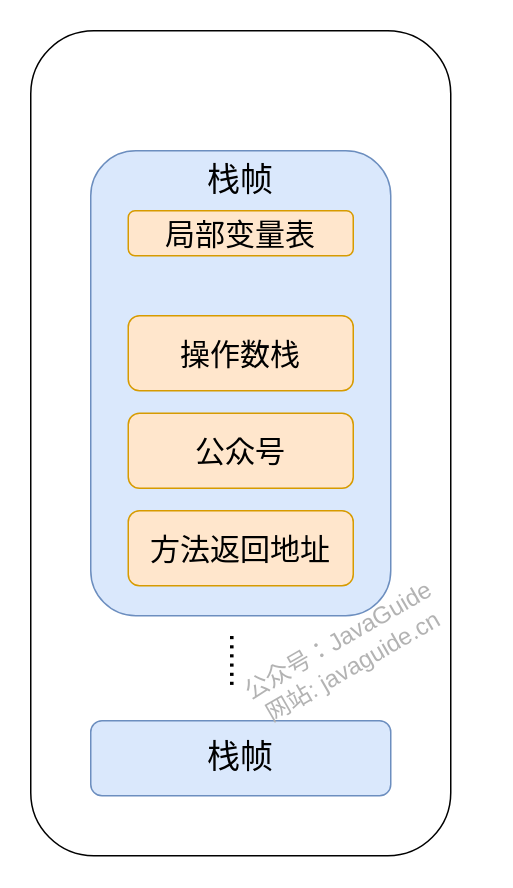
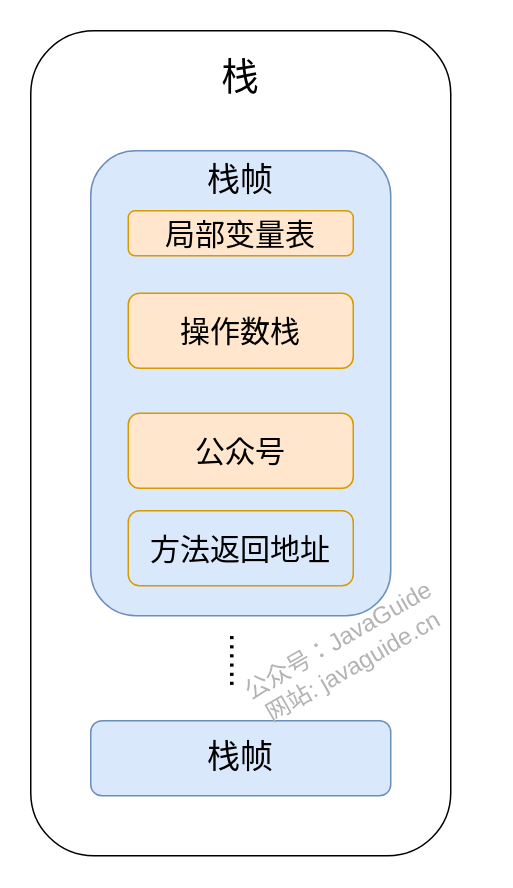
none -> (241, 76)
(241, 353) -> (241, 331)
(241, 548) -> (241, 548)
